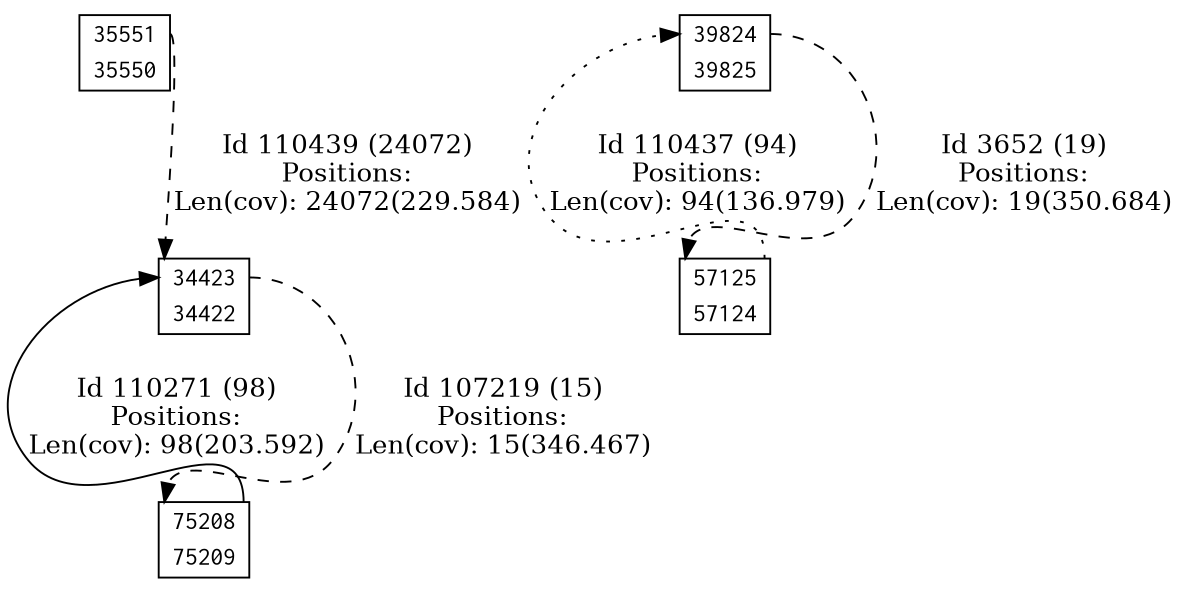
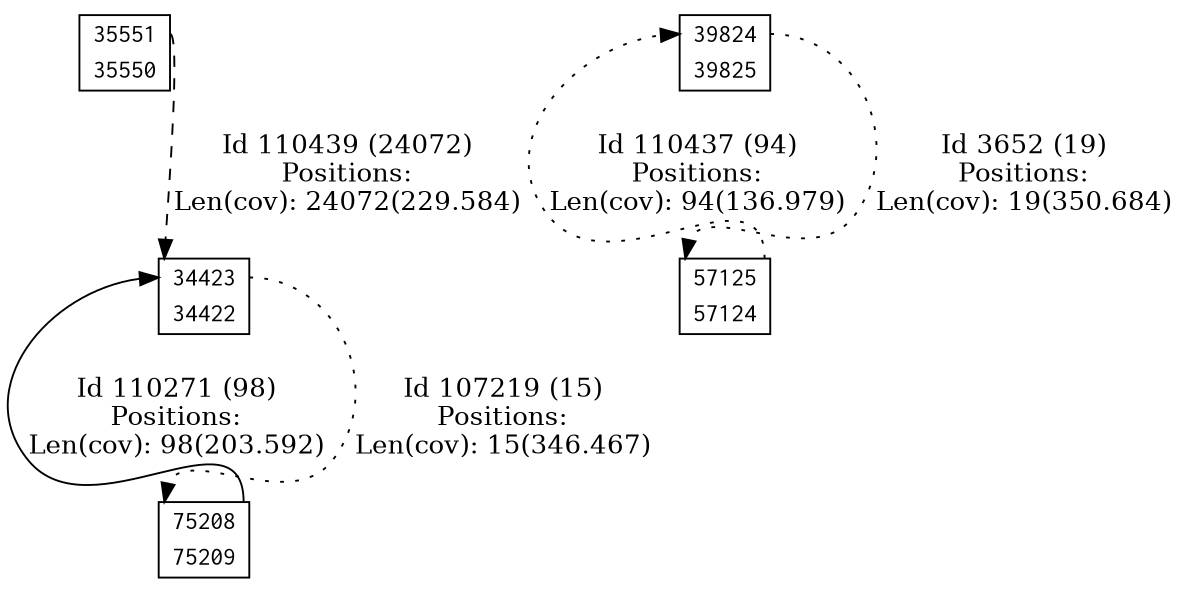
(870, 186) -> (870, 186)
(349, 429) -> (349, 429)
